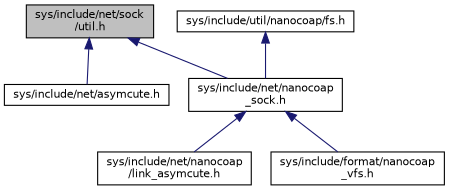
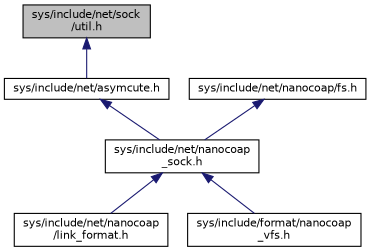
(266, 21) -> (278, 89)
(183, 60) -> (135, 123)
(174, 168) -> (91, 230)
